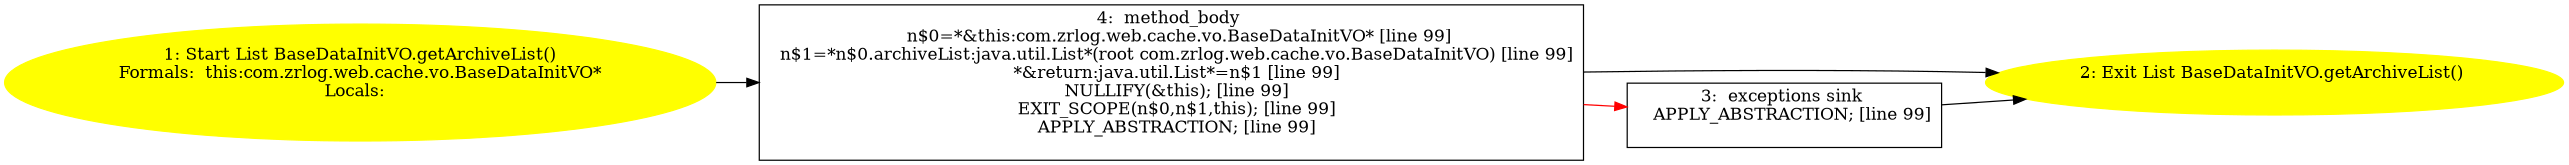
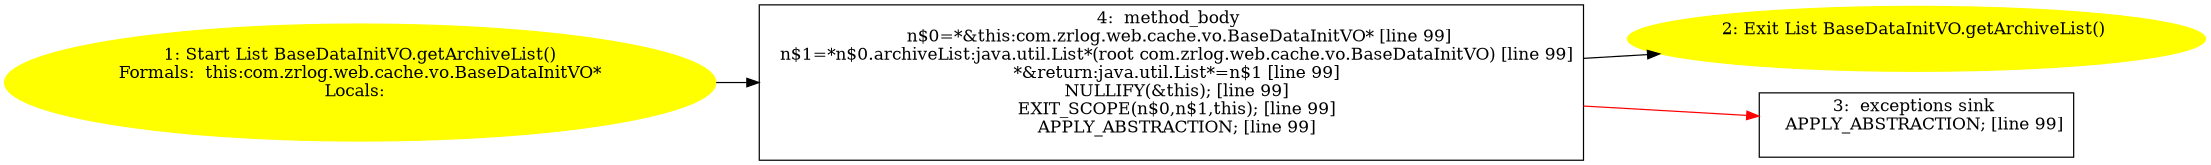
(1977, 102) -> none
